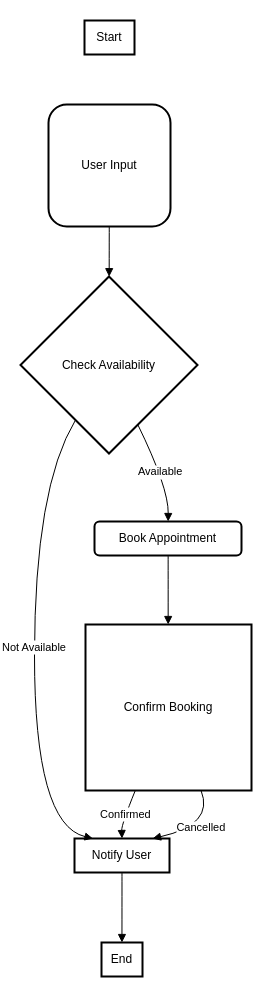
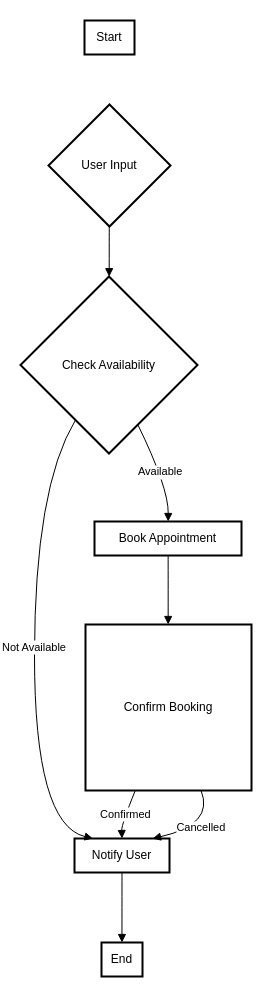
(110, 166) -> (110, 166)
(168, 539) -> (168, 539)
